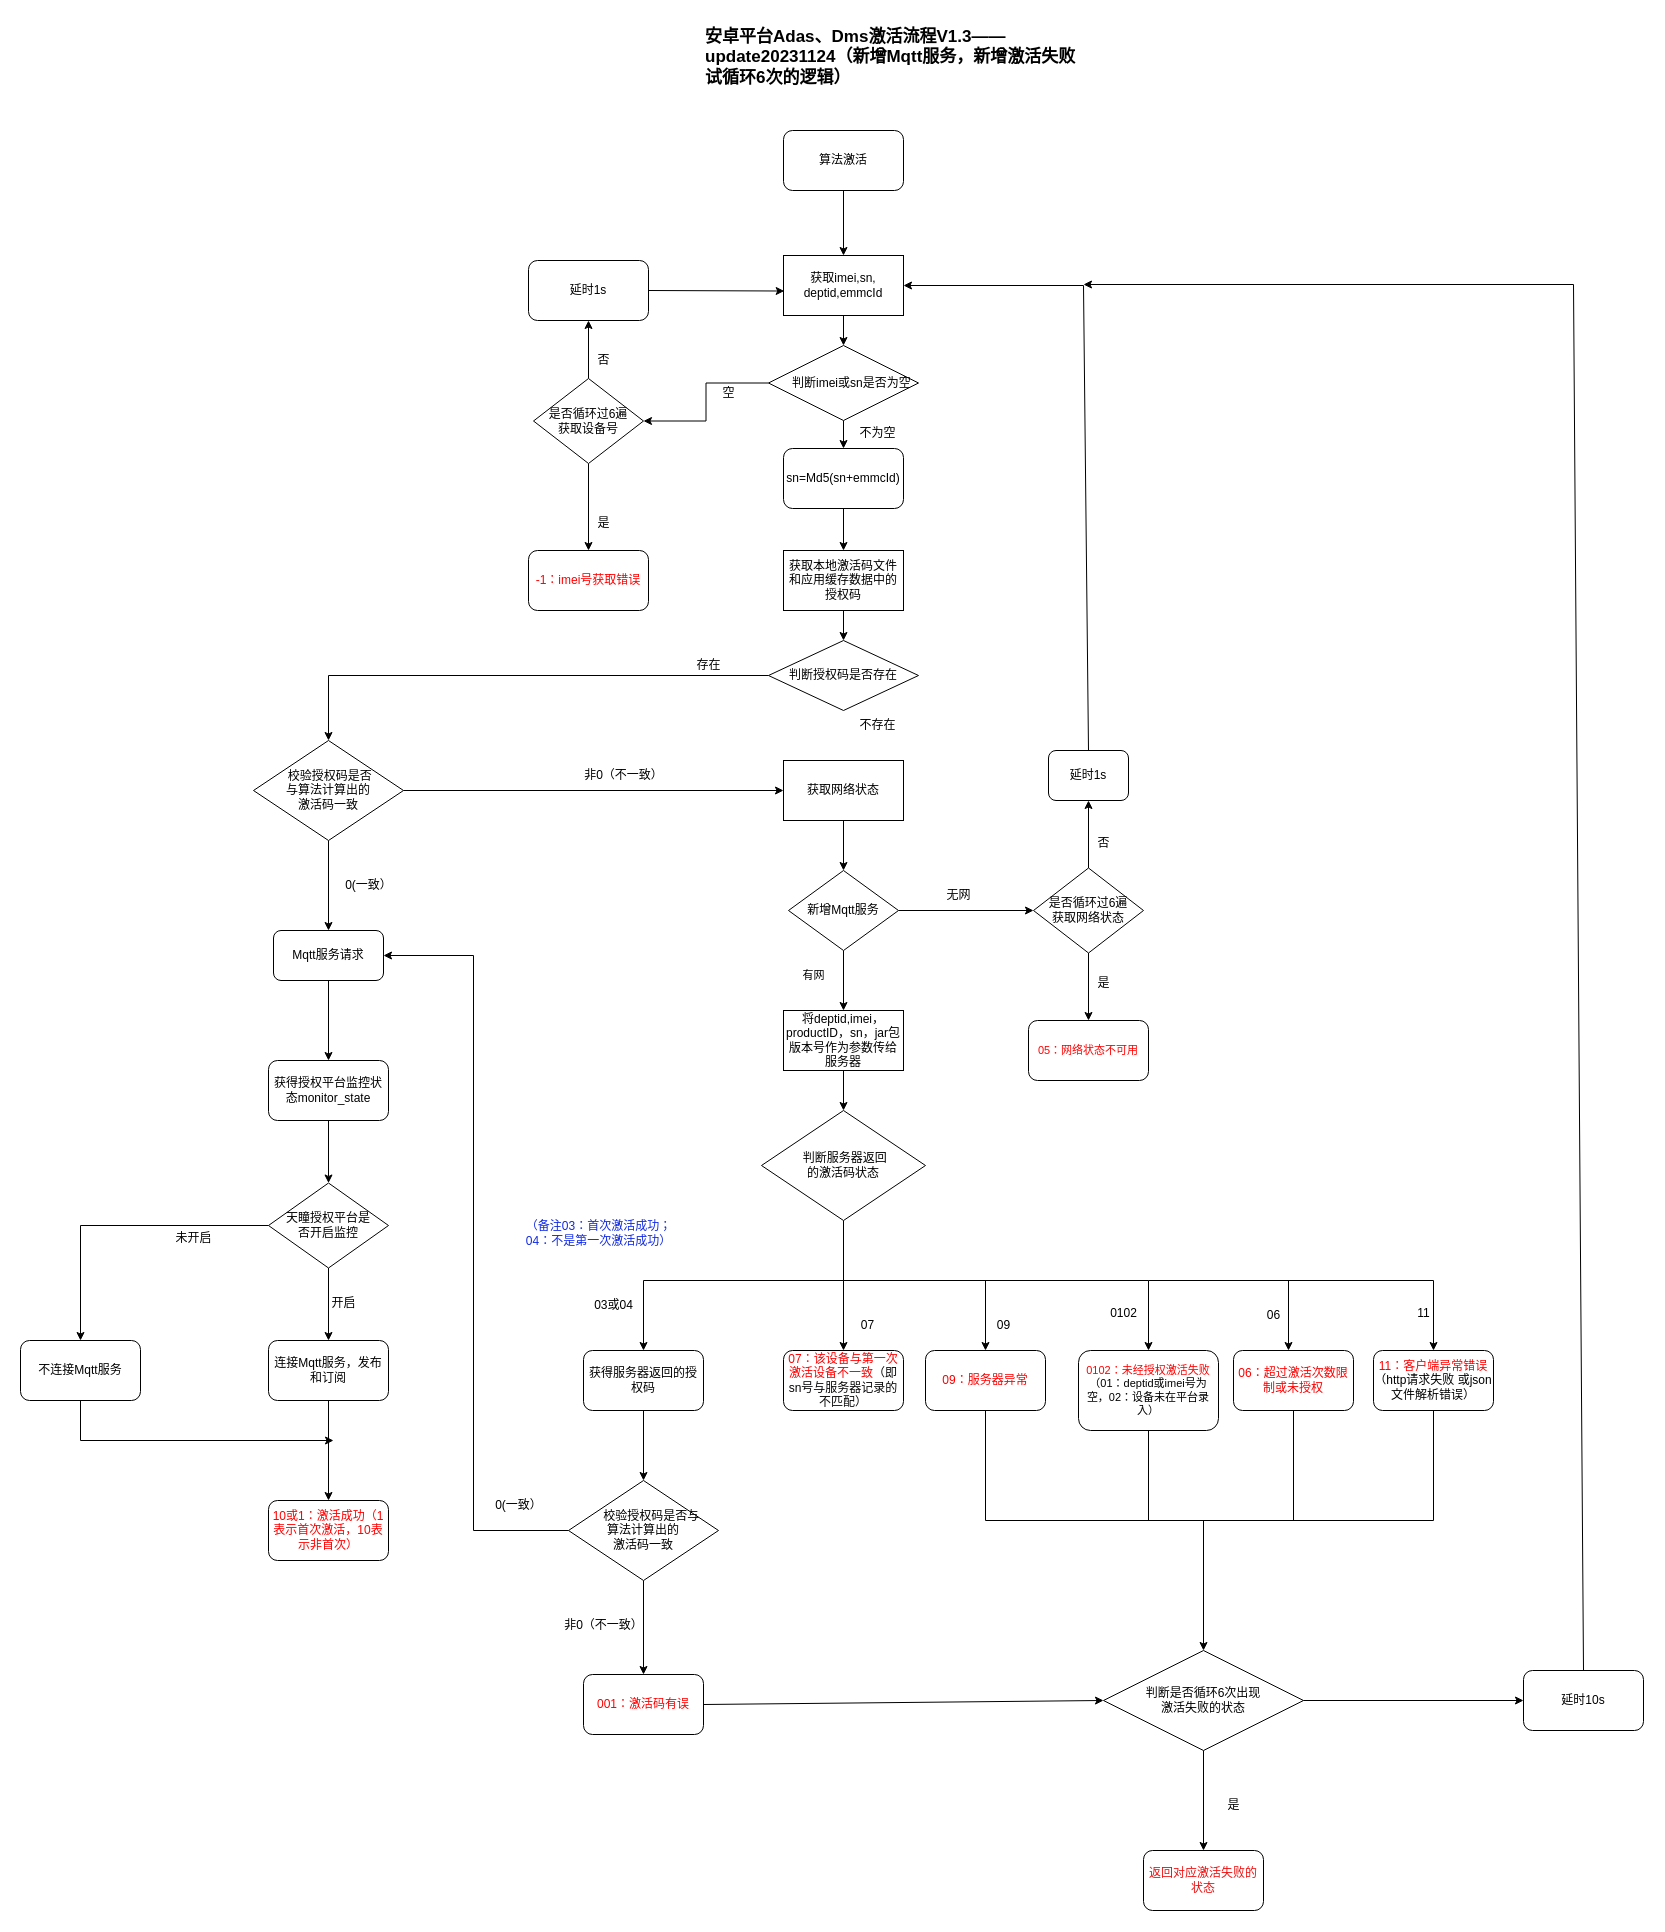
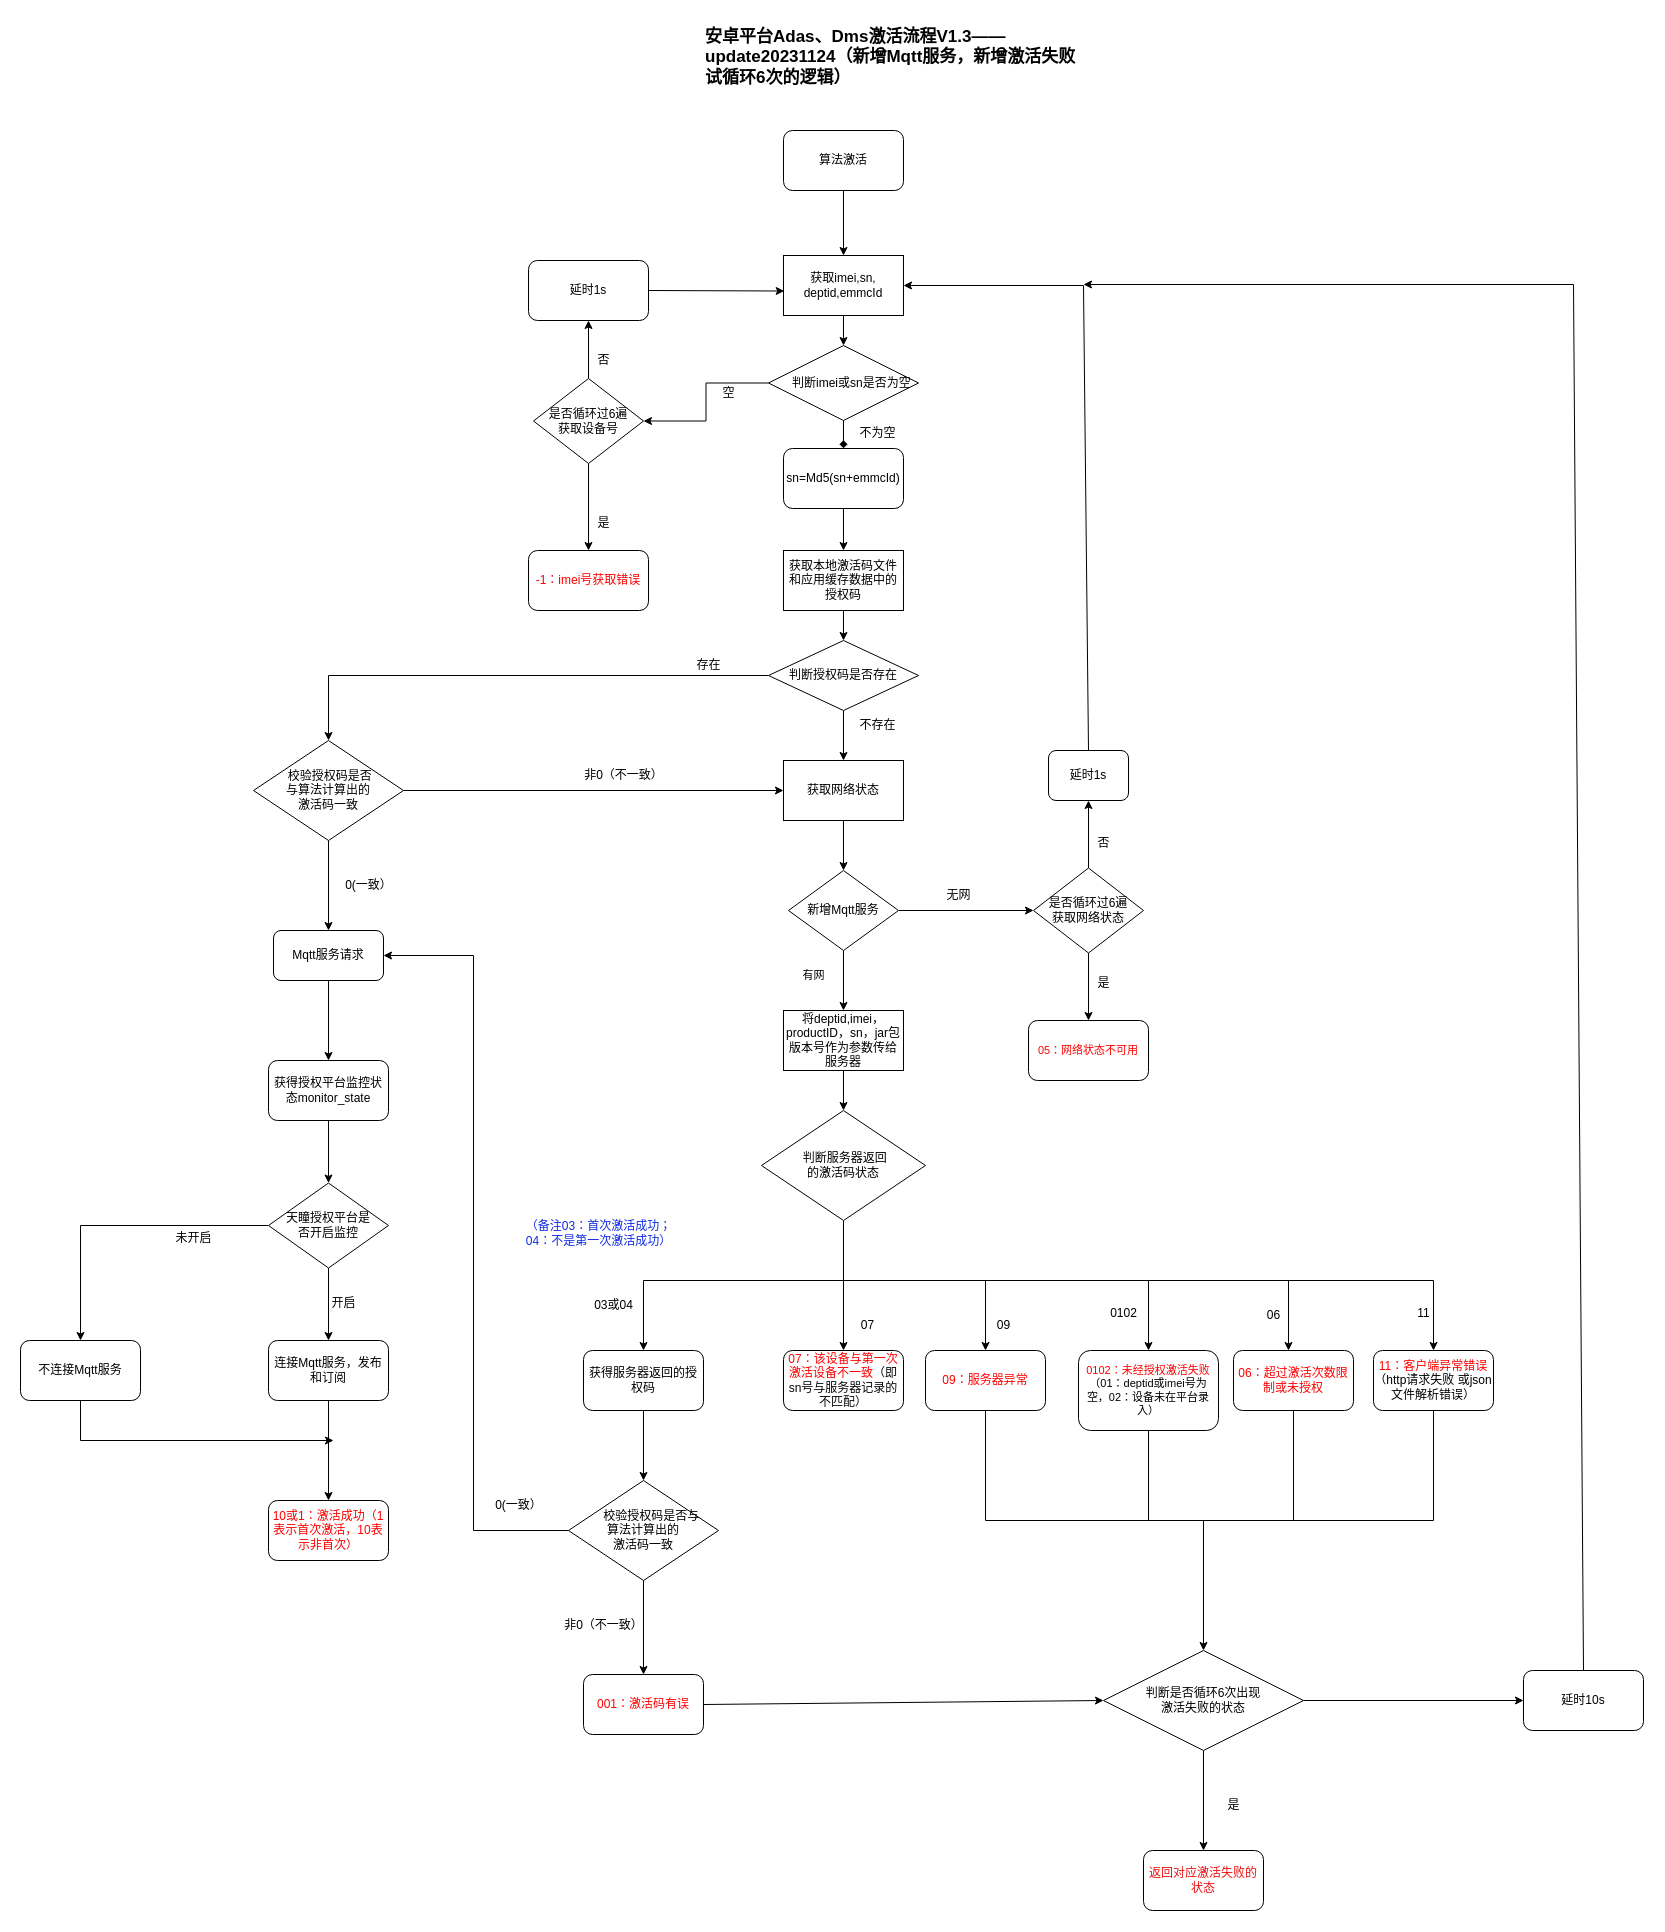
(844, 440) -> (844, 439)
none -> (844, 732)
